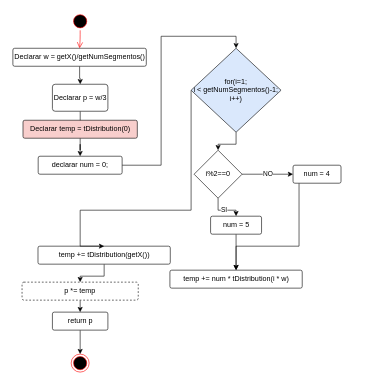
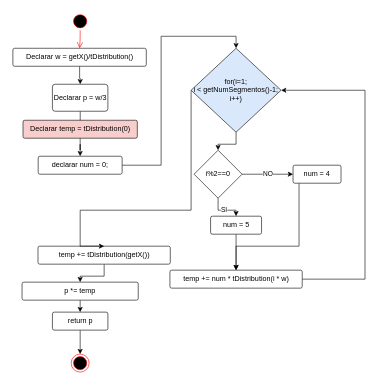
(80, 57) -> (80, 57)
none -> (365, 90)
(80, 291) -> (80, 291)
